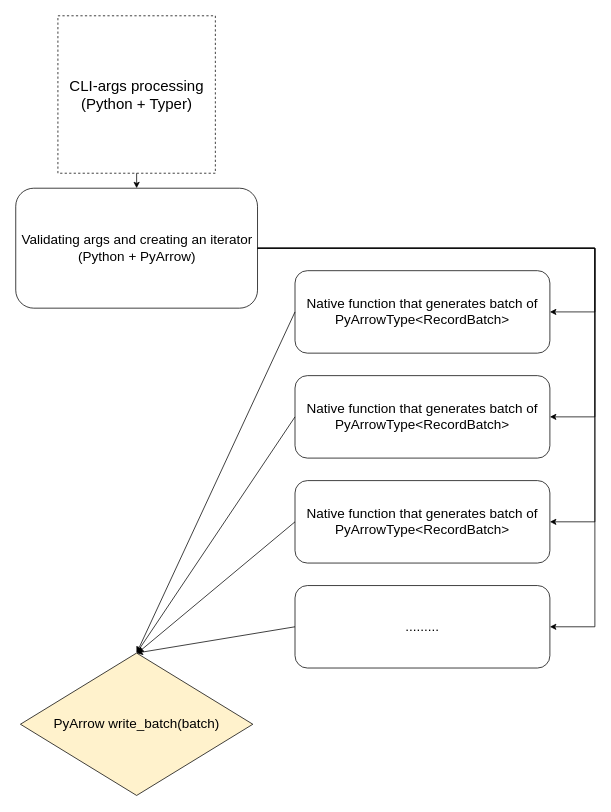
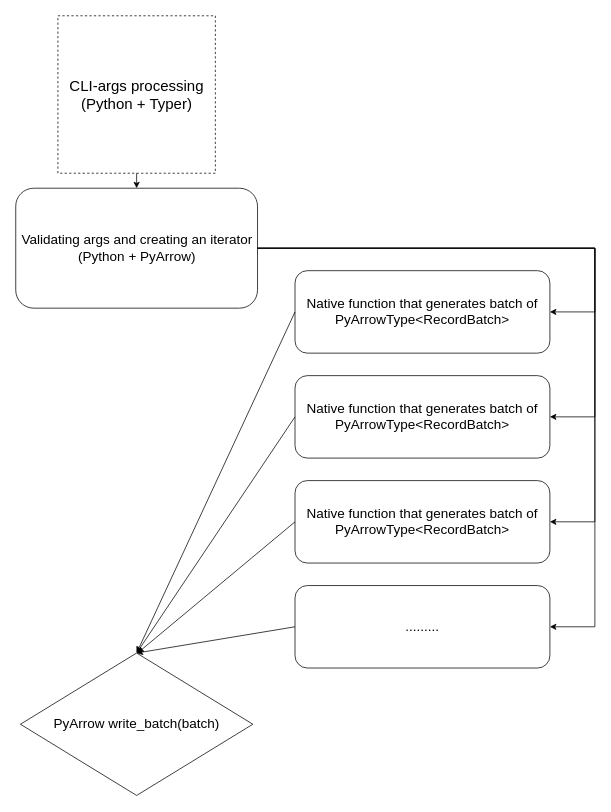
(137, 724) -> (137, 724)
